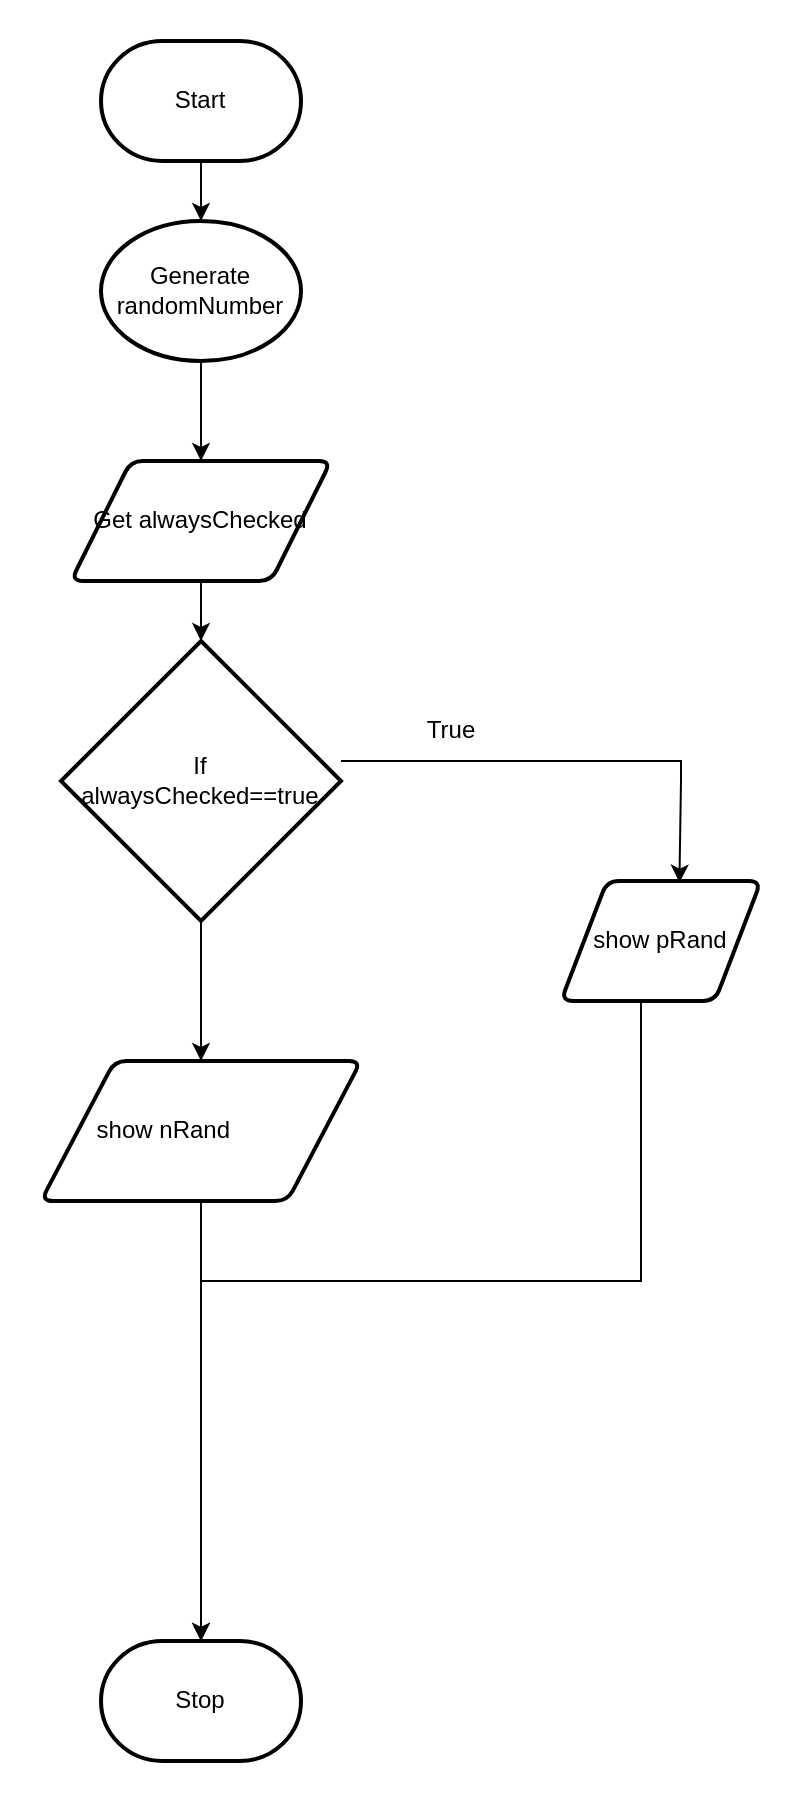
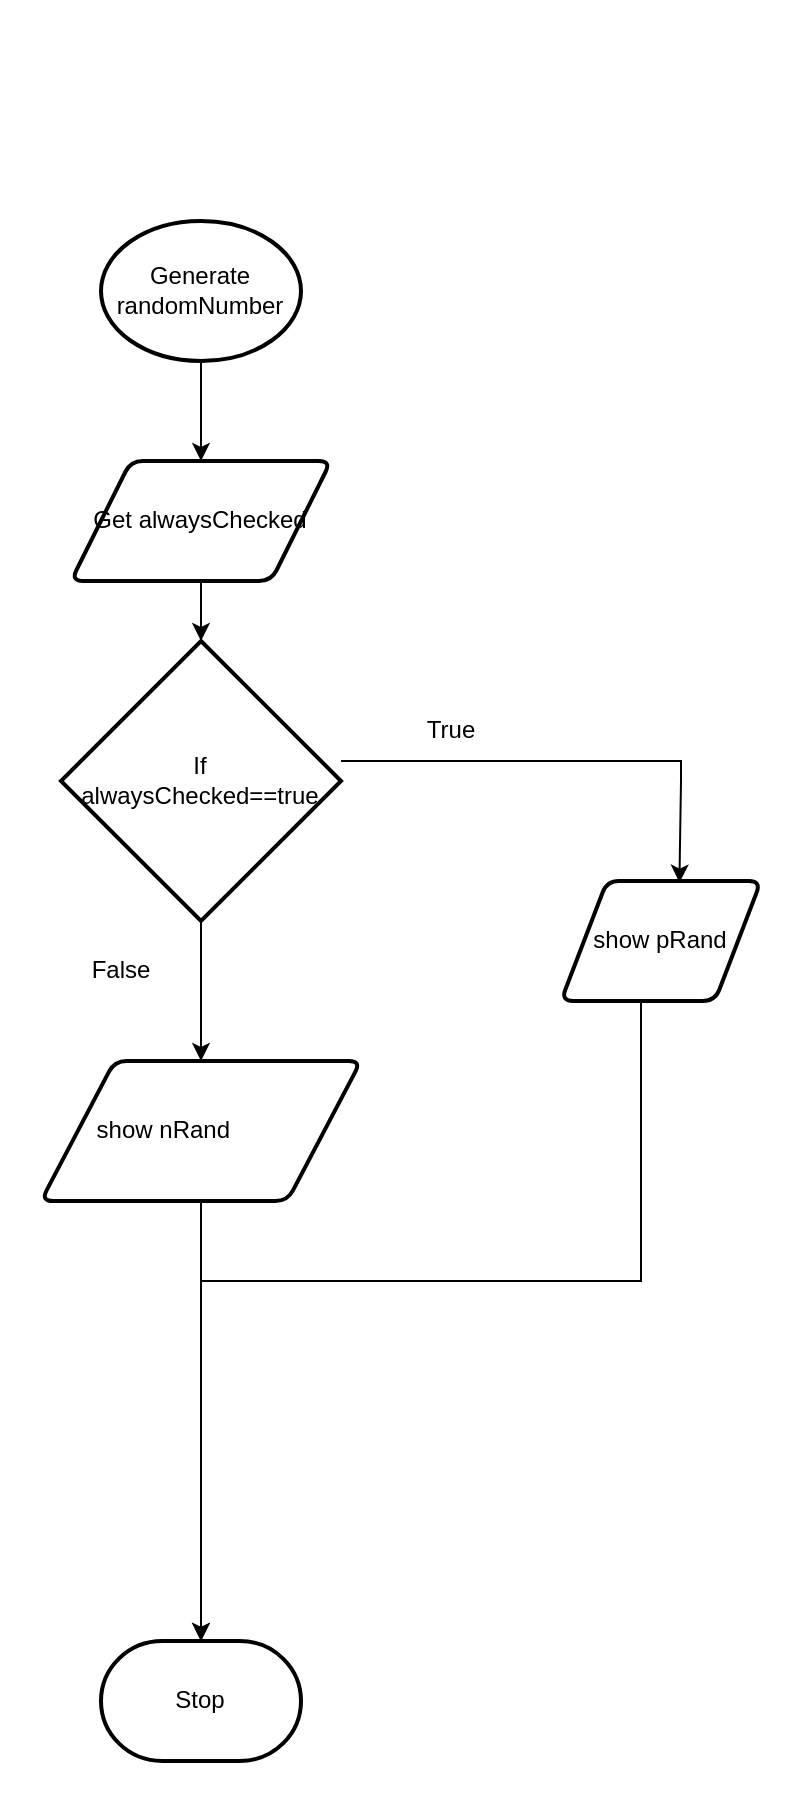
(201, 101) -> none
(201, 184) -> none
none -> (121, 971)
